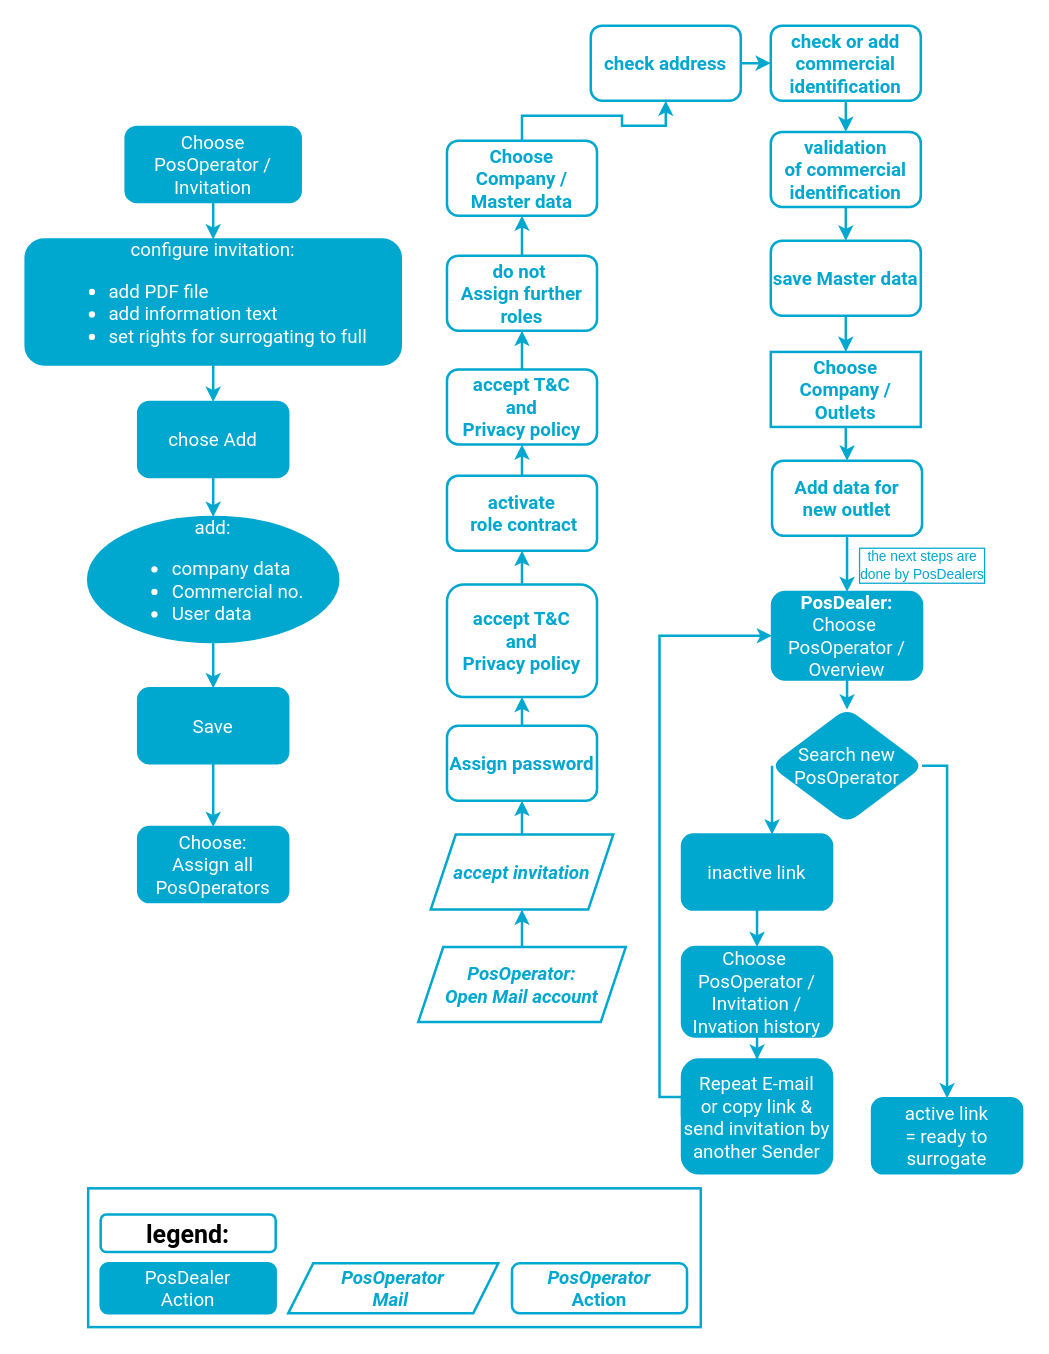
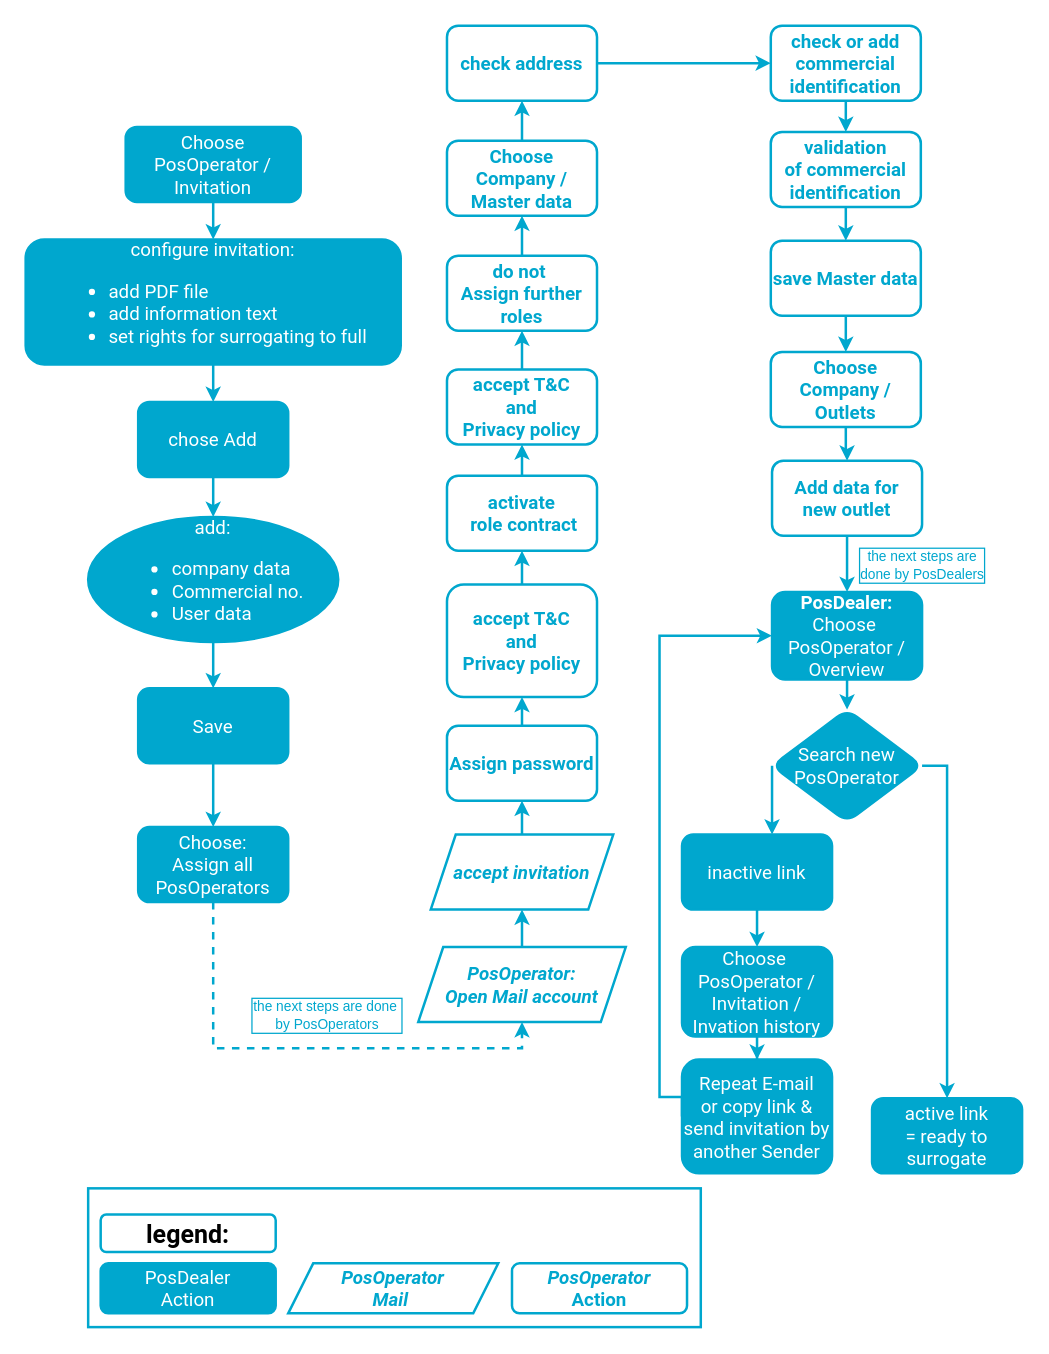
(666, 63) -> (522, 63)
(846, 389) -> (846, 389)
none -> (300, 1048)
